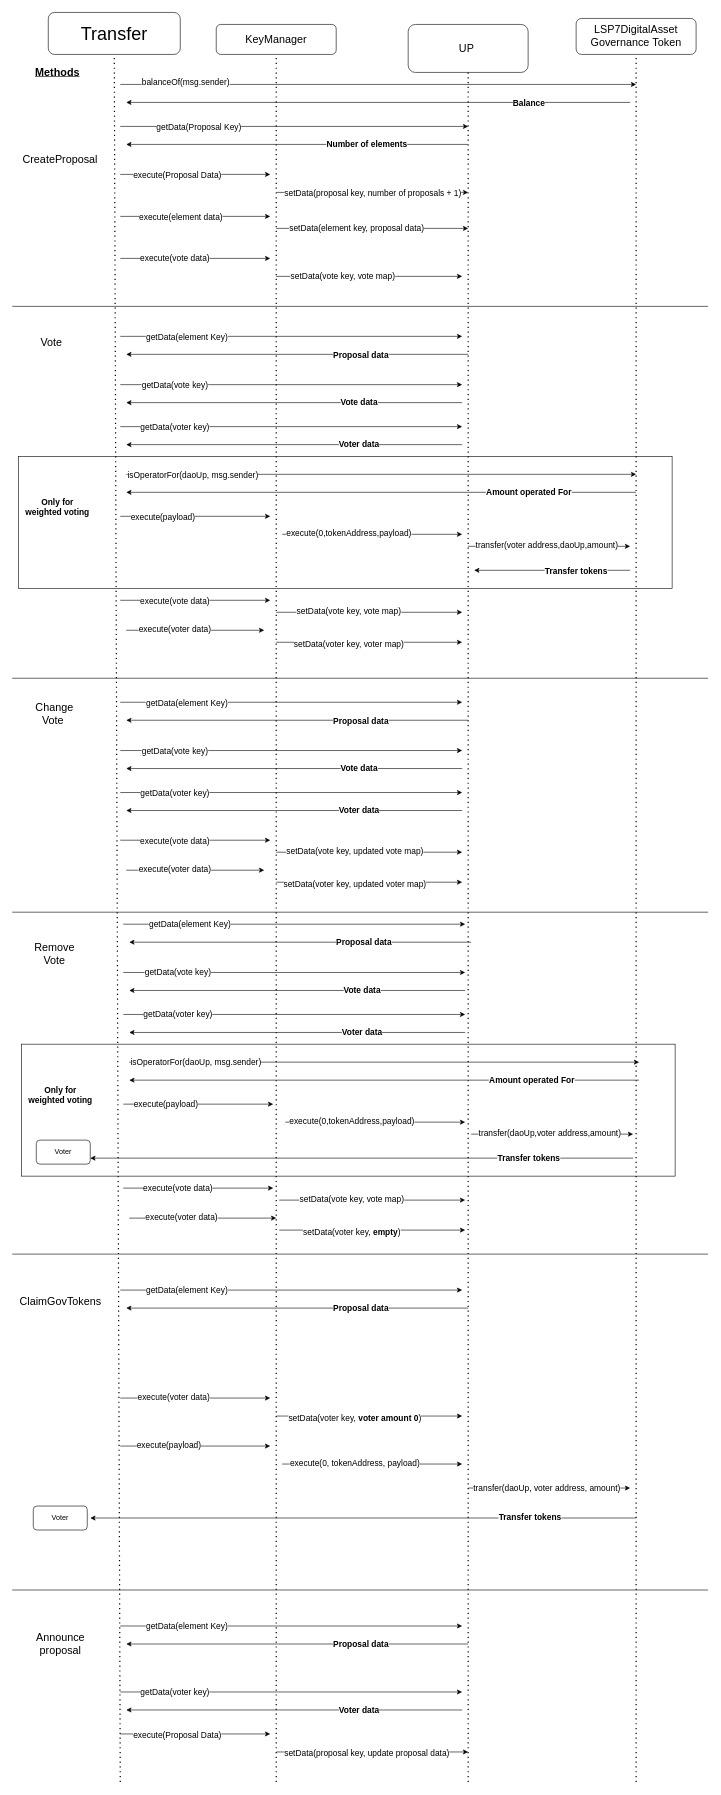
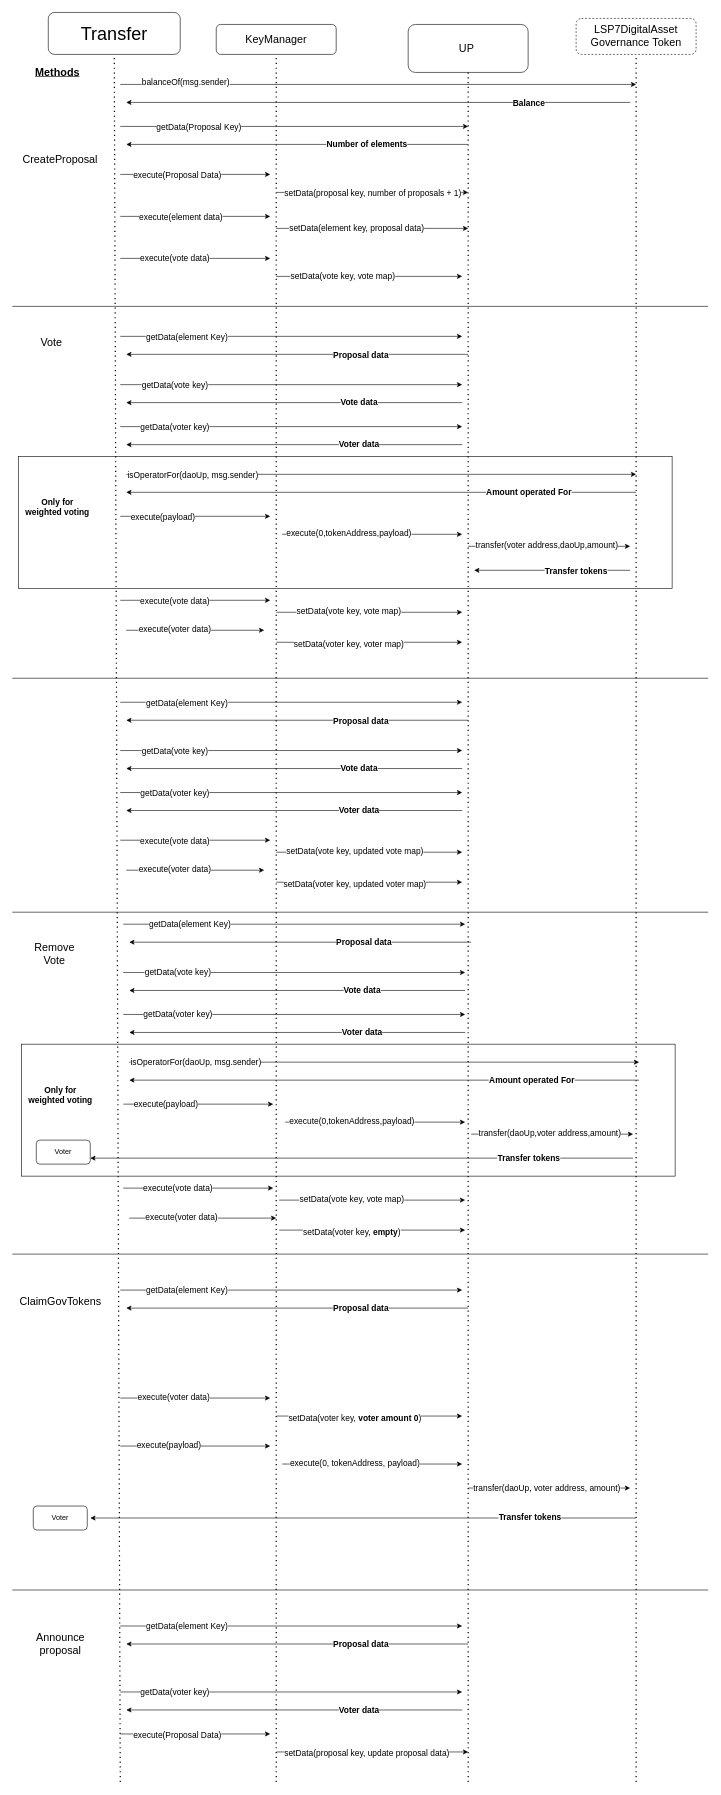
(636, 36) -> (636, 36)
(54, 714) -> none
